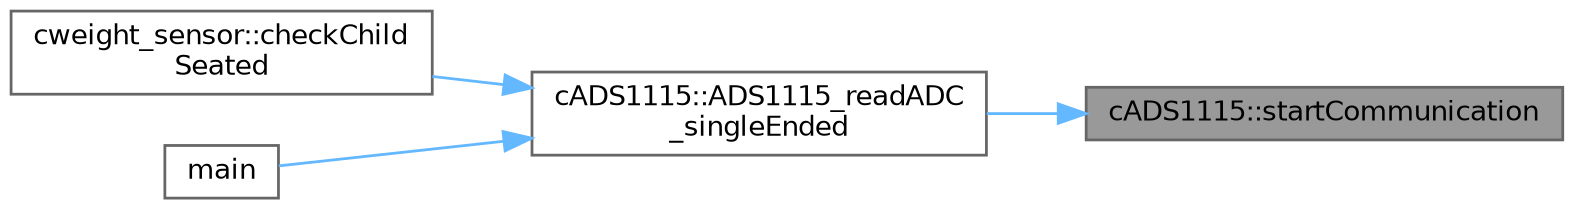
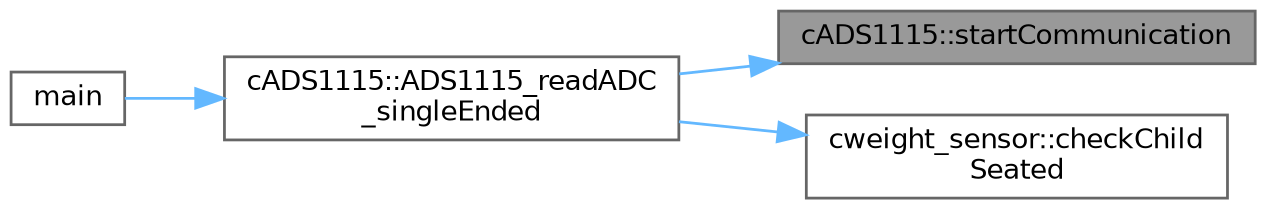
(468, 81) -> (728, 127)
